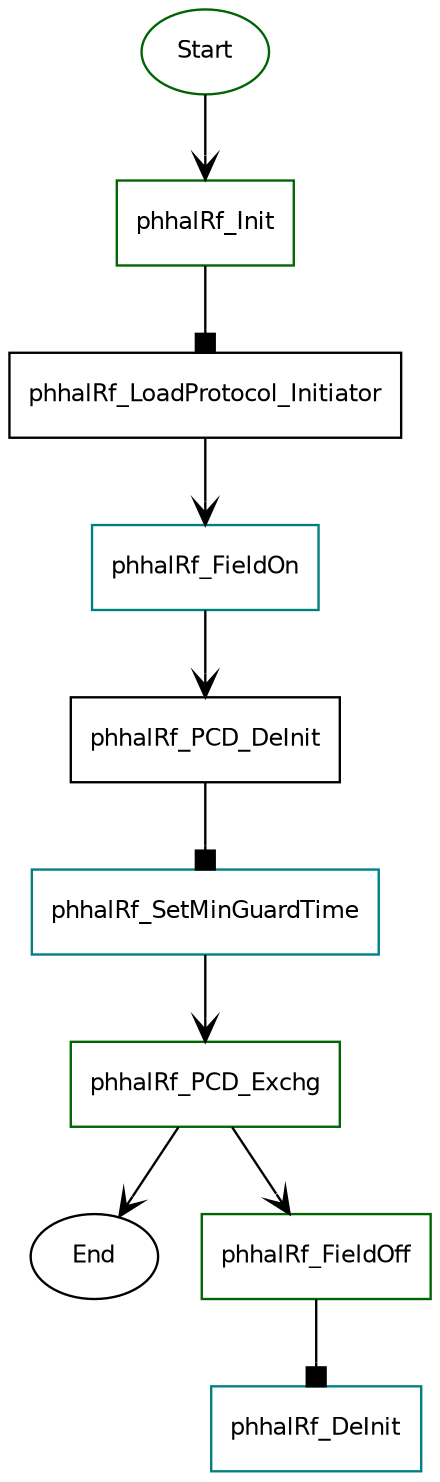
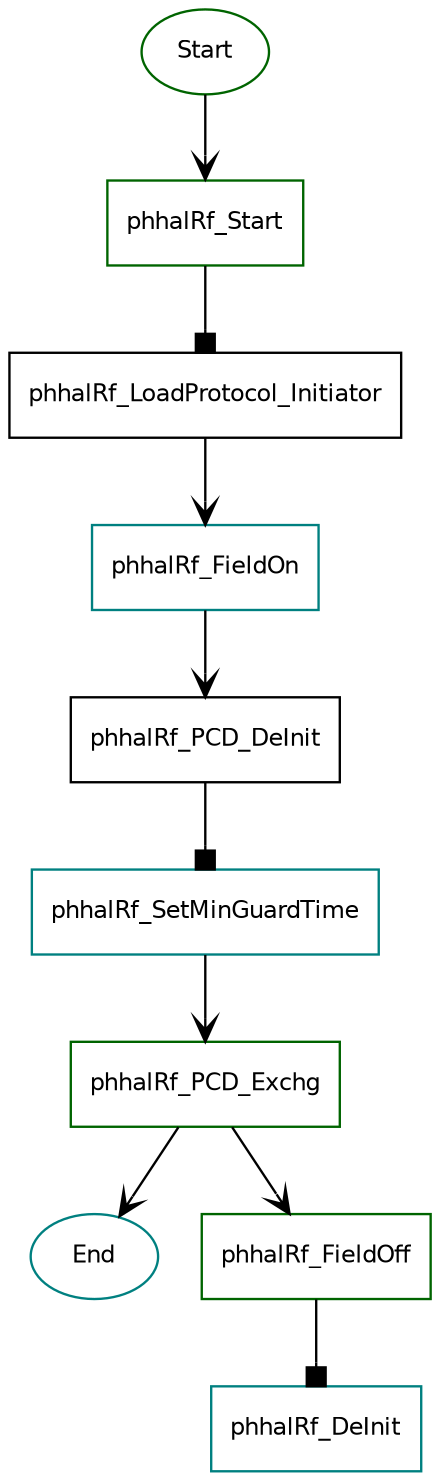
(205, 223) -> (205, 223)
(94, 1257) -> (94, 1257)
